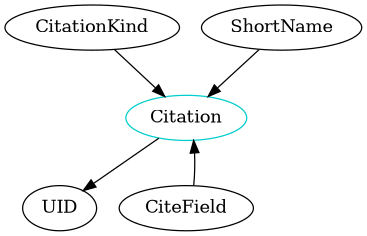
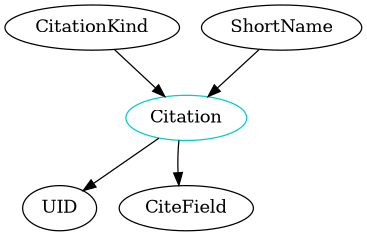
(195, 169) -> (178, 156)
